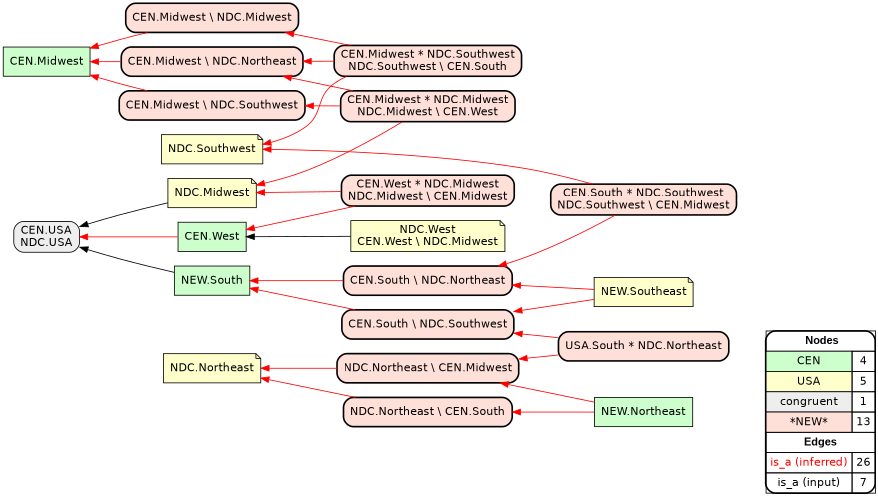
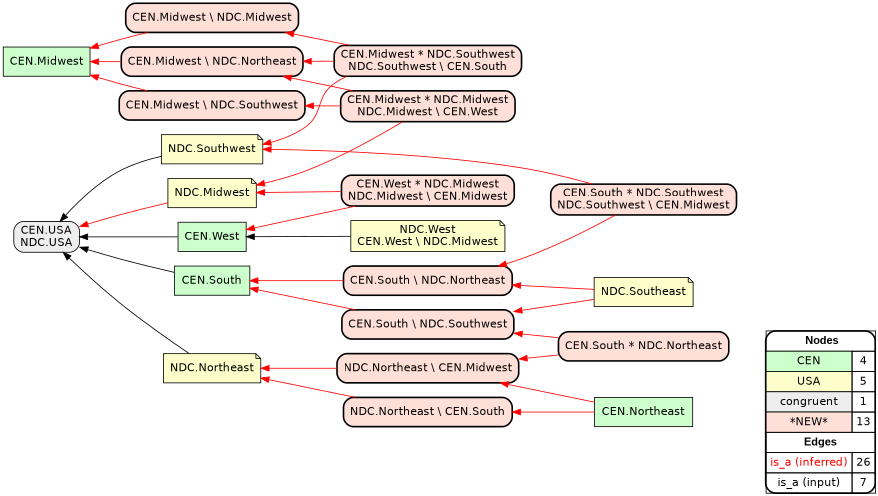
none -> (109, 177)
(128, 213) -> (128, 213)
(133, 237) -> (133, 237)
(212, 281) -> (212, 281)
(644, 292) -> (644, 292)
none -> (127, 309)
(644, 346) -> (644, 346)
(644, 412) -> (644, 412)
